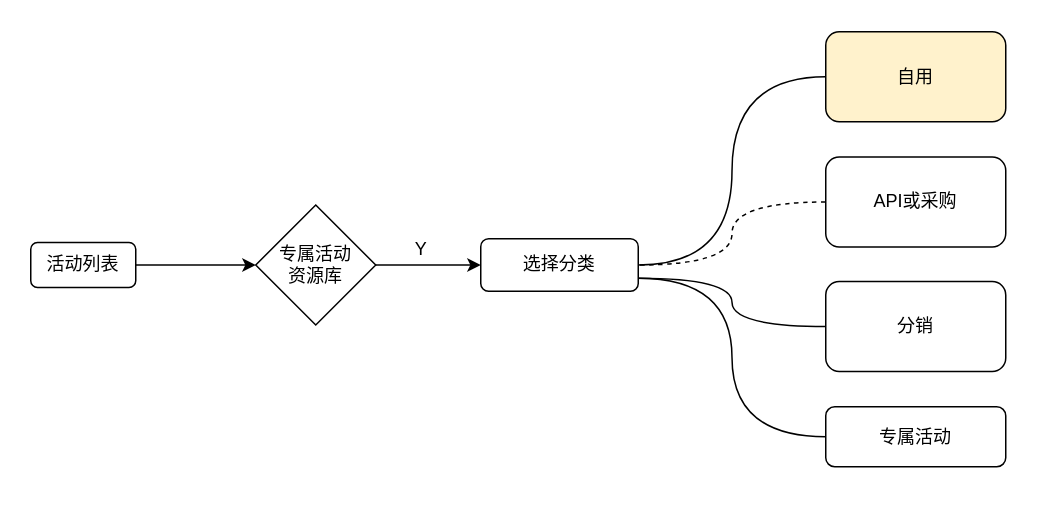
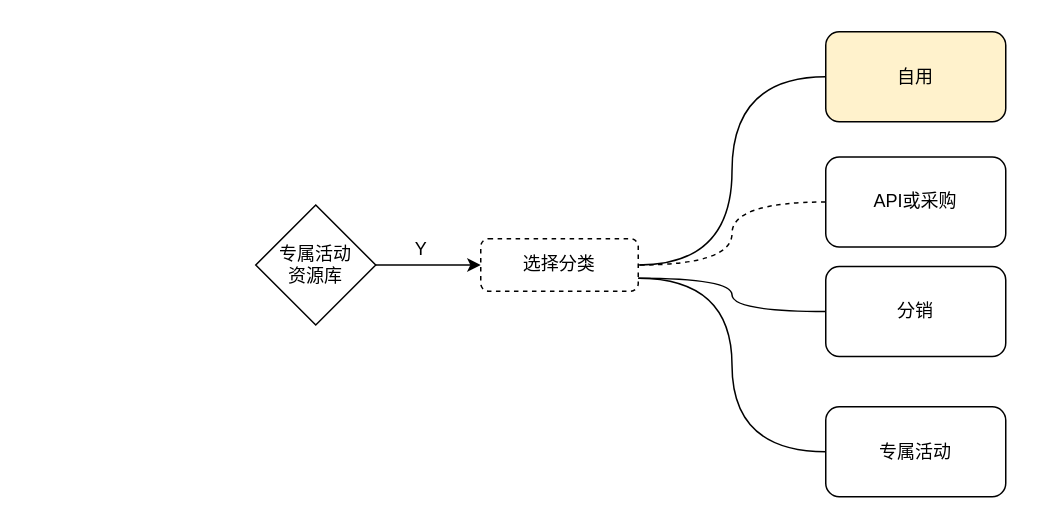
(83, 265) -> none
(191, 265) -> none
(560, 265) -> (560, 265)
(916, 326) -> (916, 311)
(916, 437) -> (916, 452)
